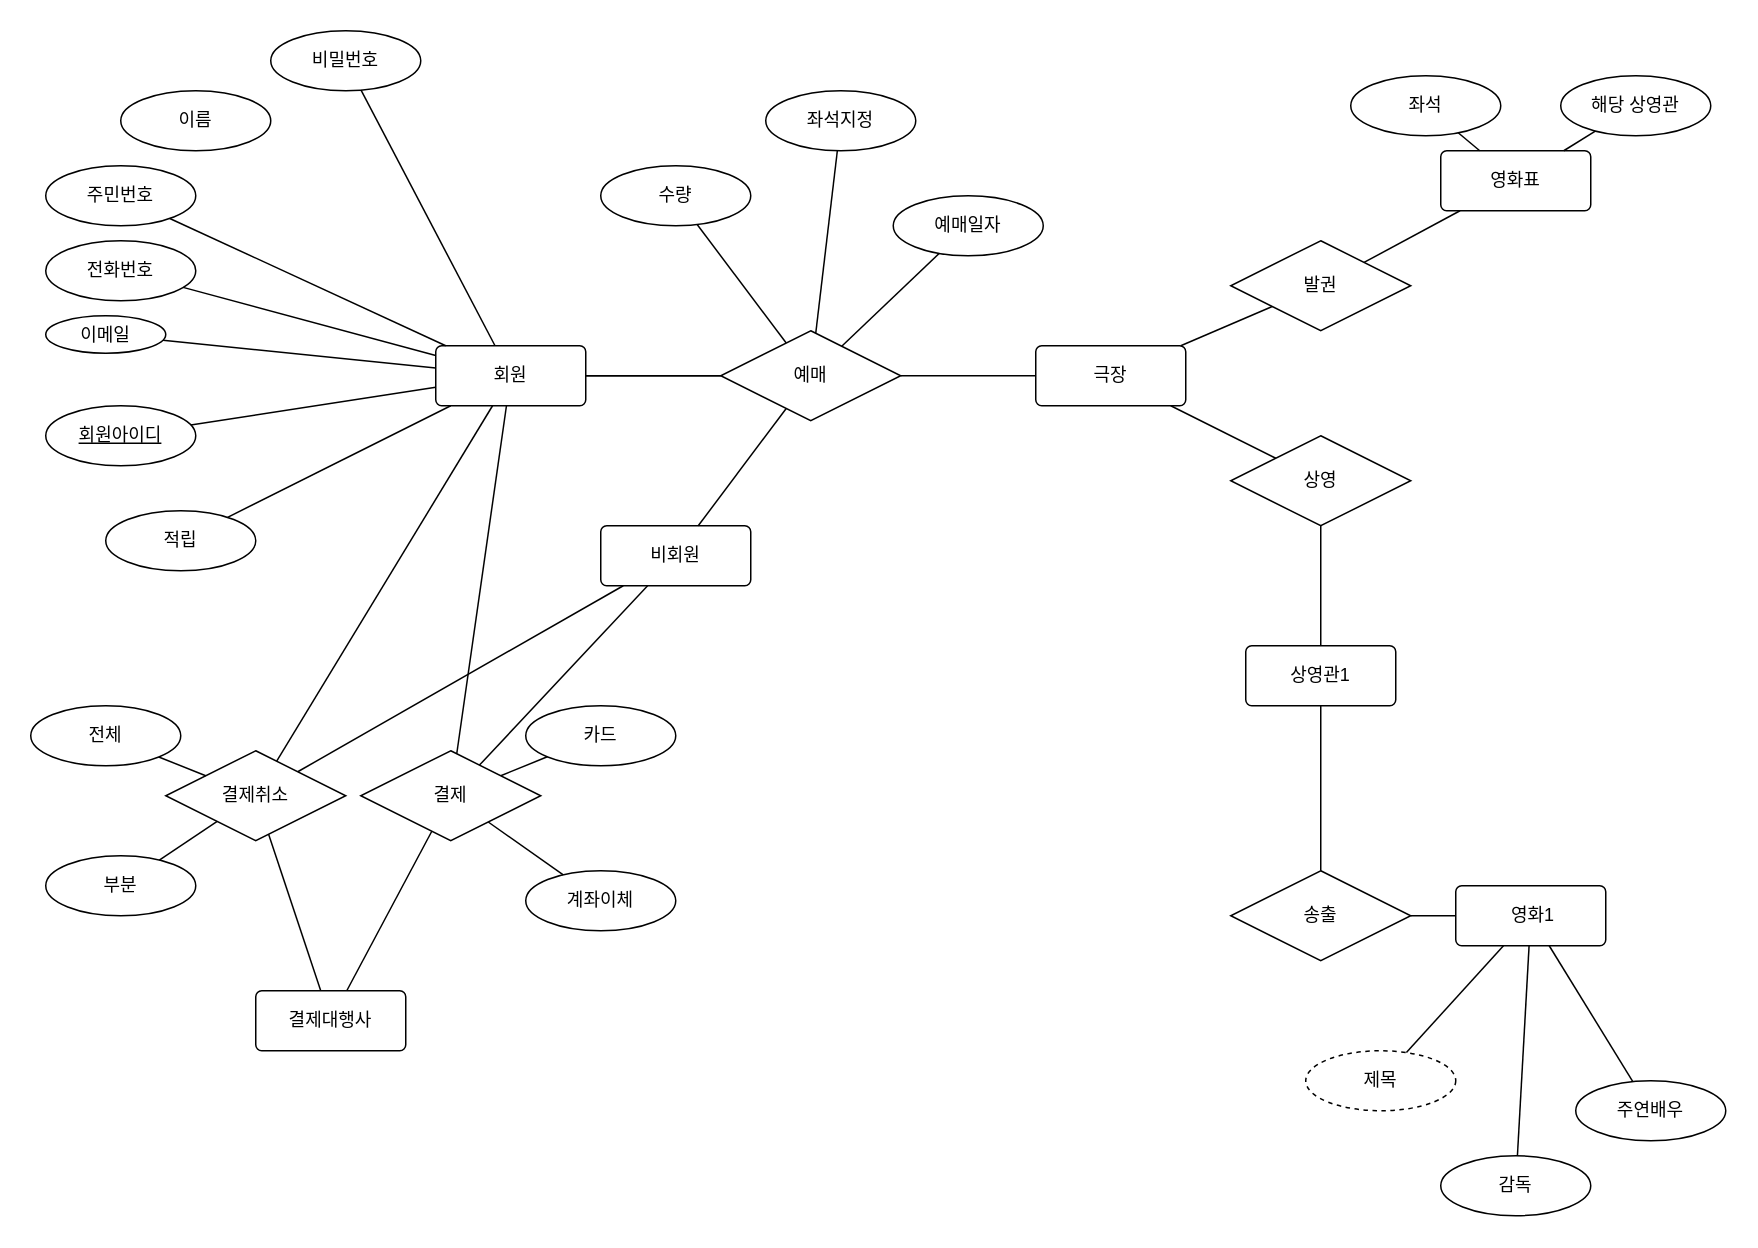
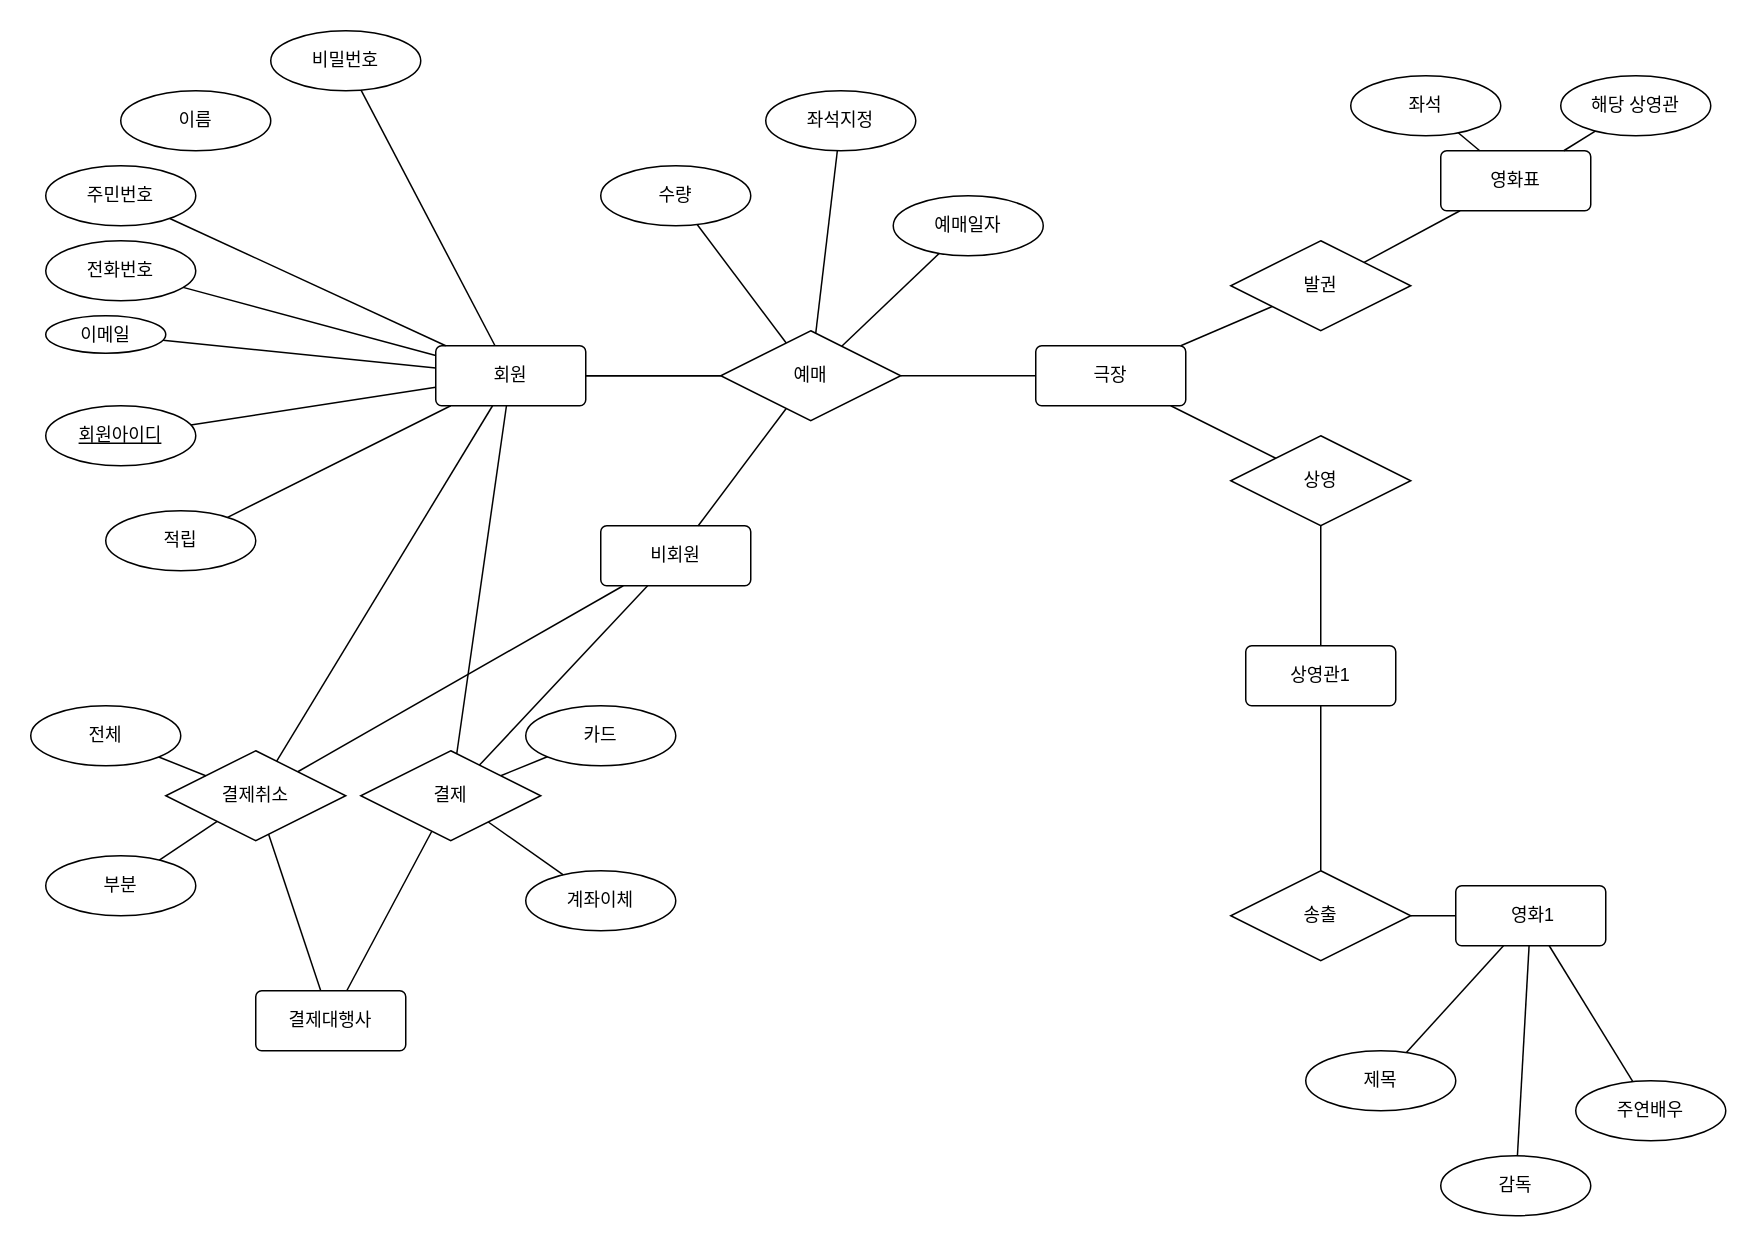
(1381, 1081) -> (1381, 1081)
